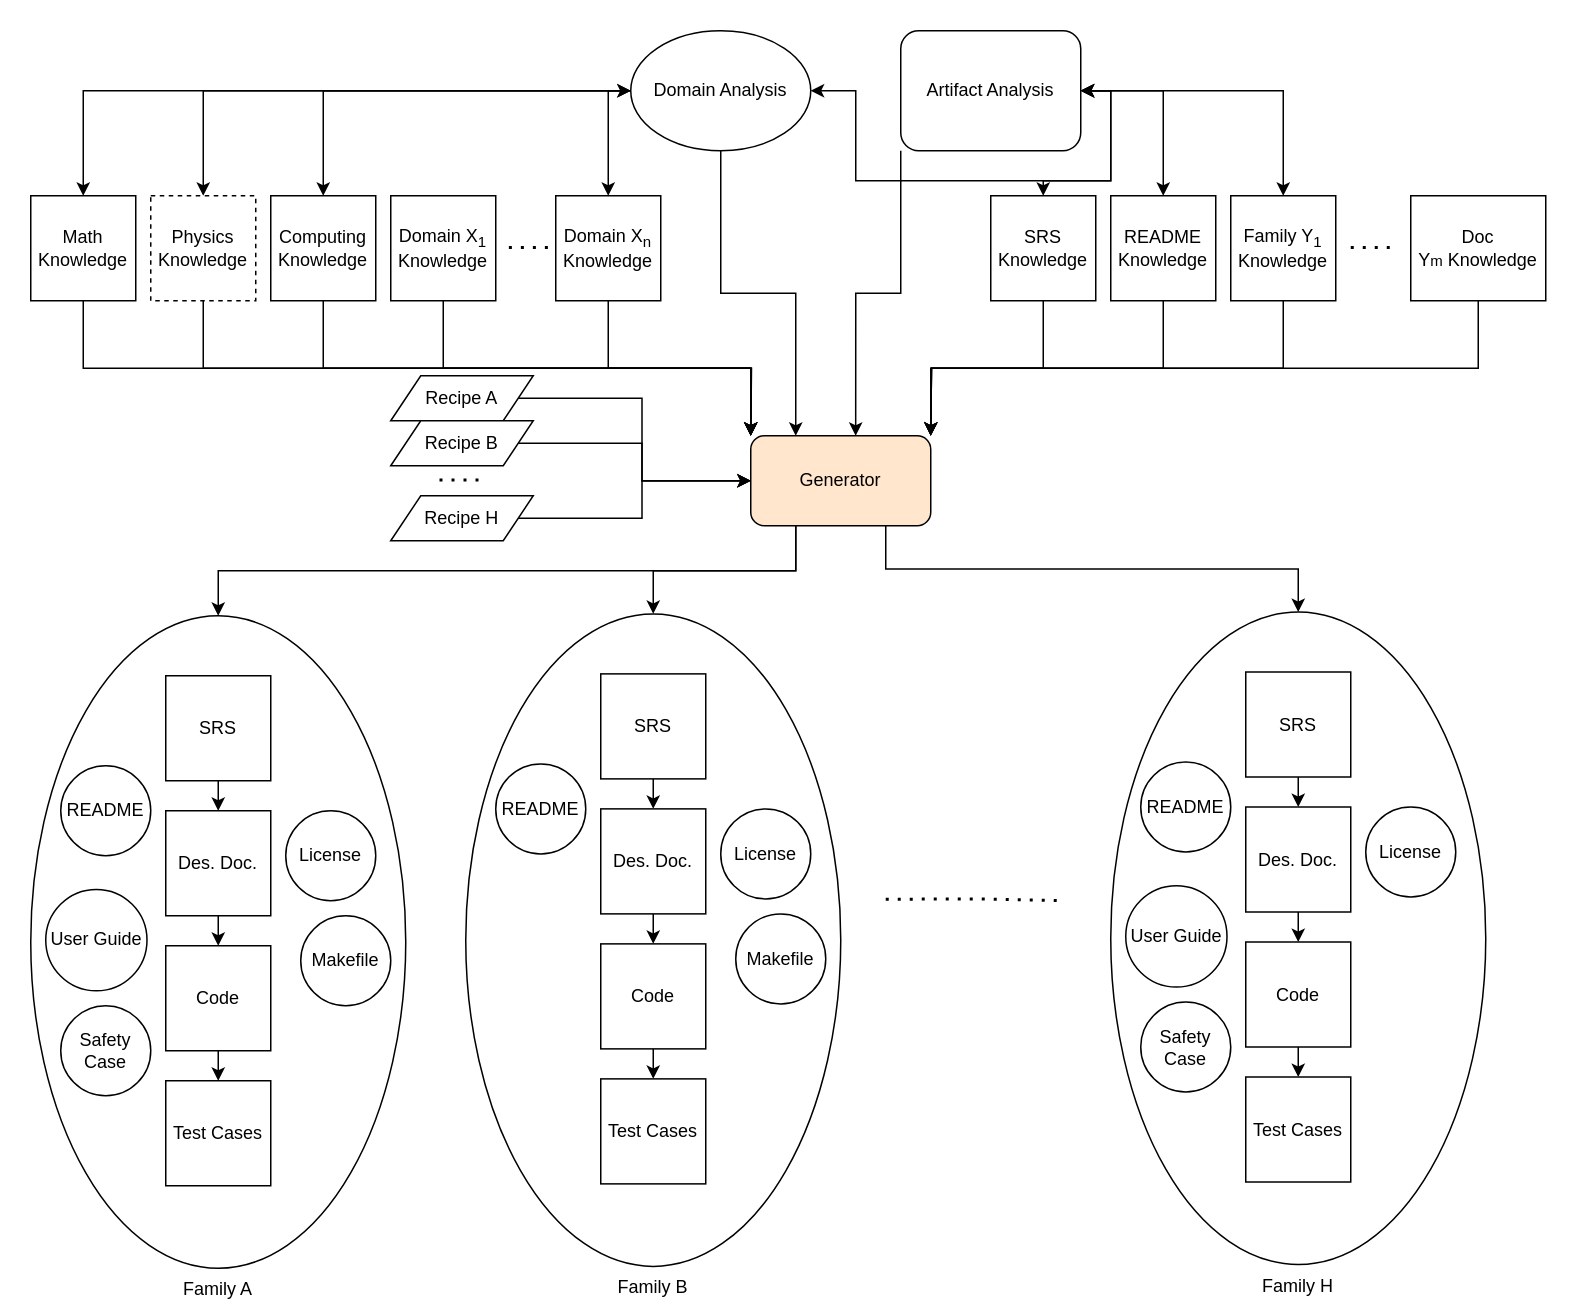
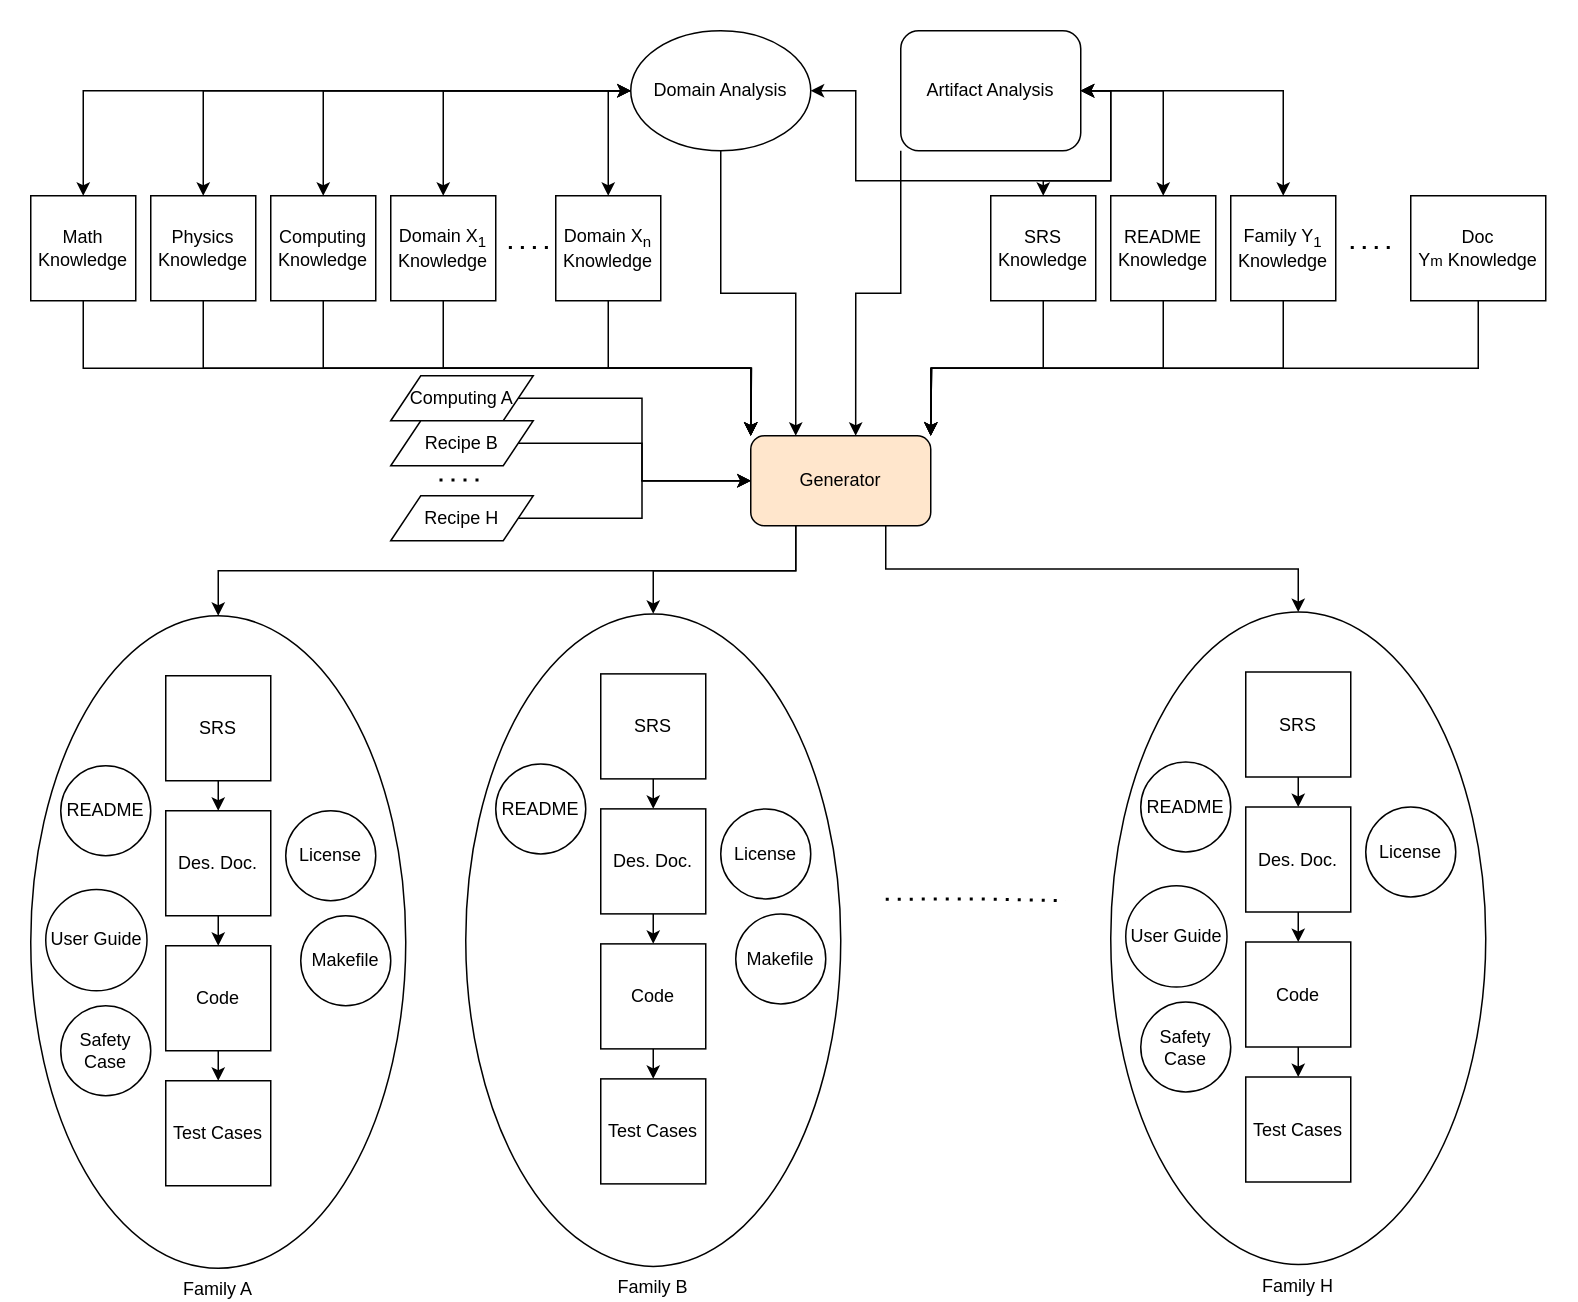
none -> (443, 139)
(203, 248) -> (203, 248)
(462, 398) -> (462, 398)
